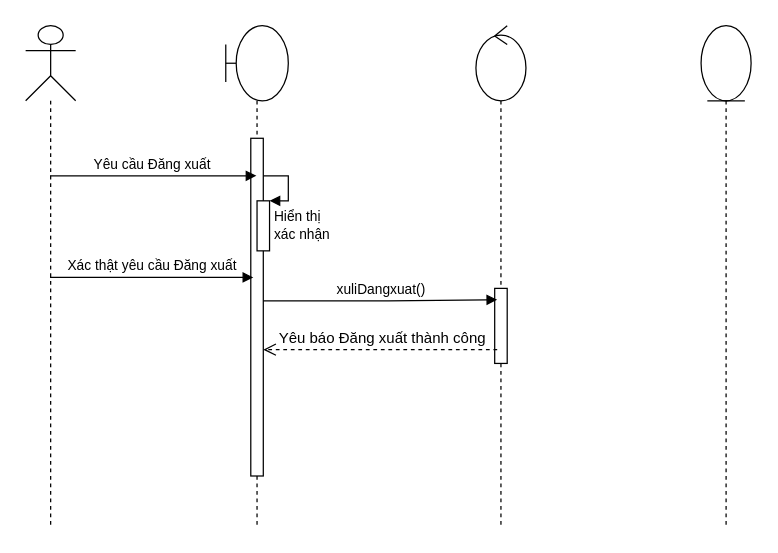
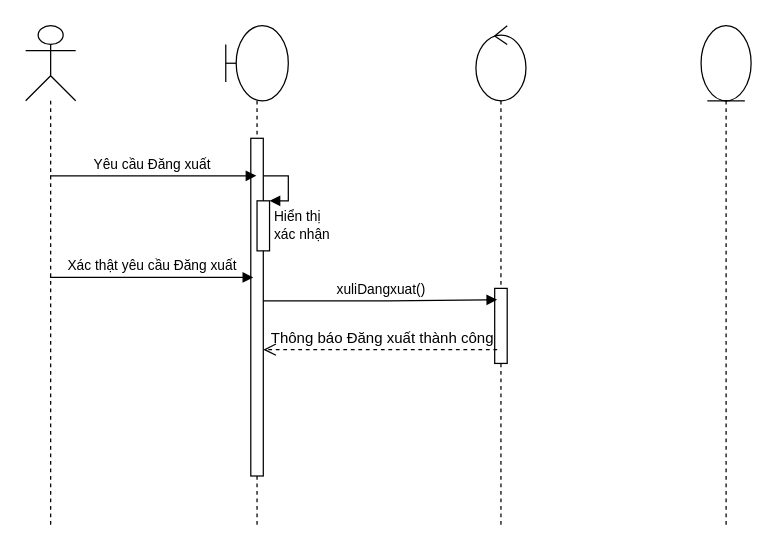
(383, 338) -> (383, 338)
